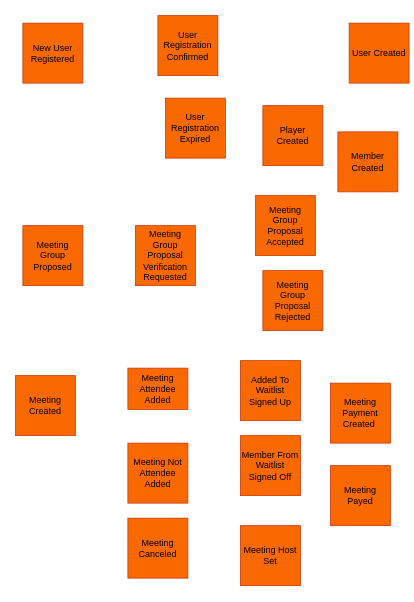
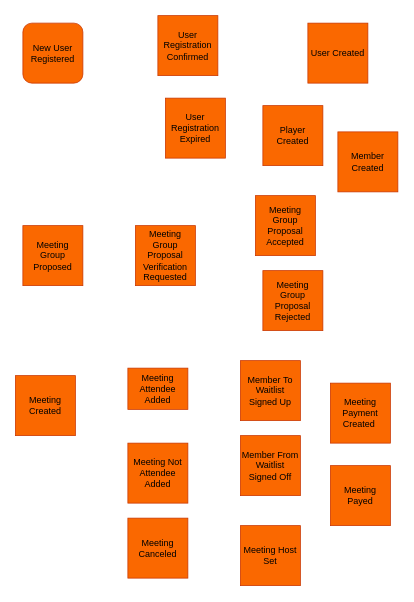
(53, 53) -> (53, 53)
(379, 53) -> (338, 53)
(270, 390) -> (270, 390)
